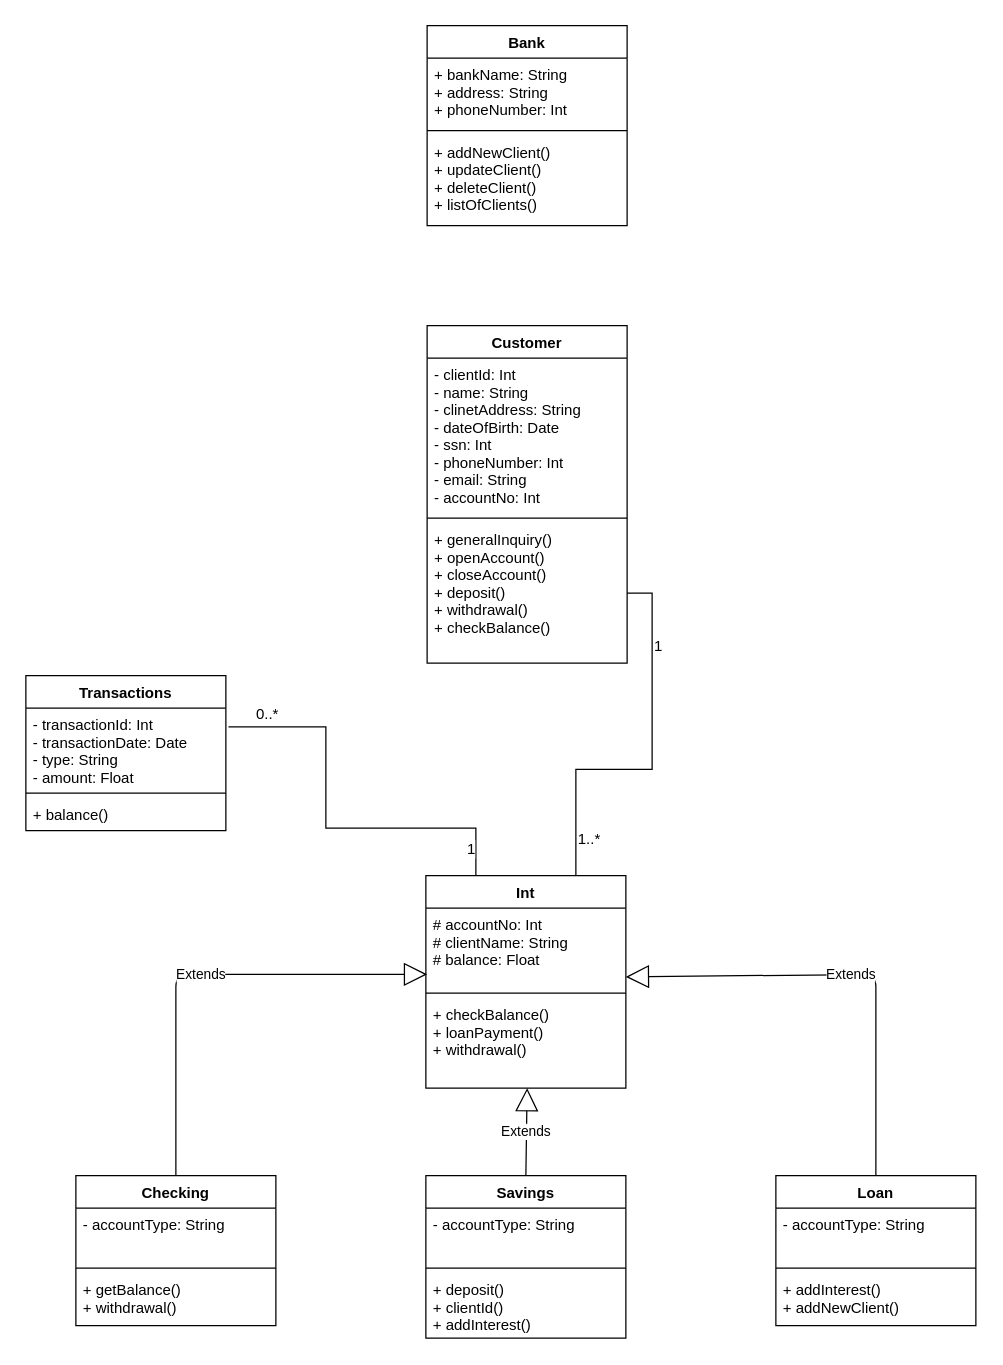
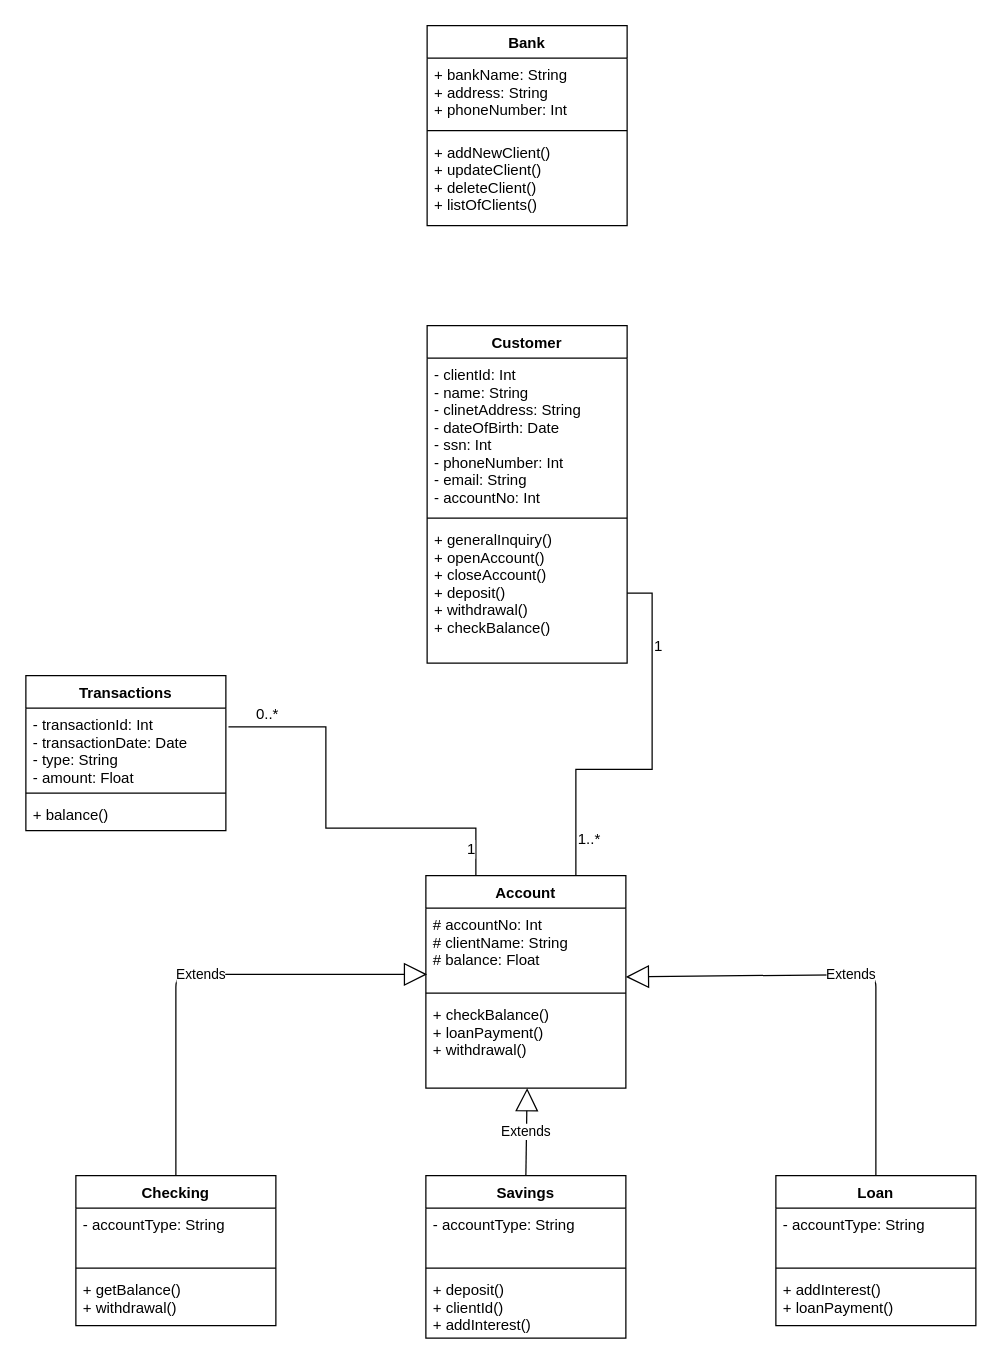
(525, 893) -> (525, 893)
(844, 1290) -> (844, 1290)
